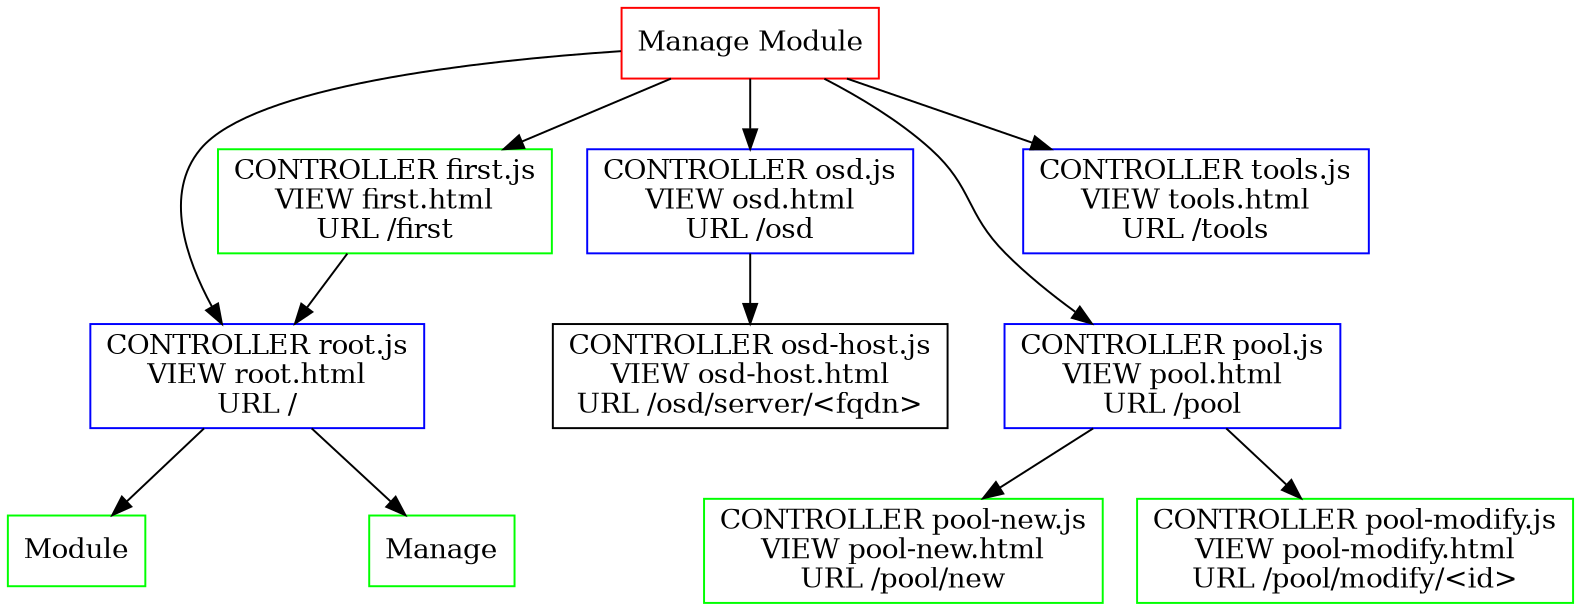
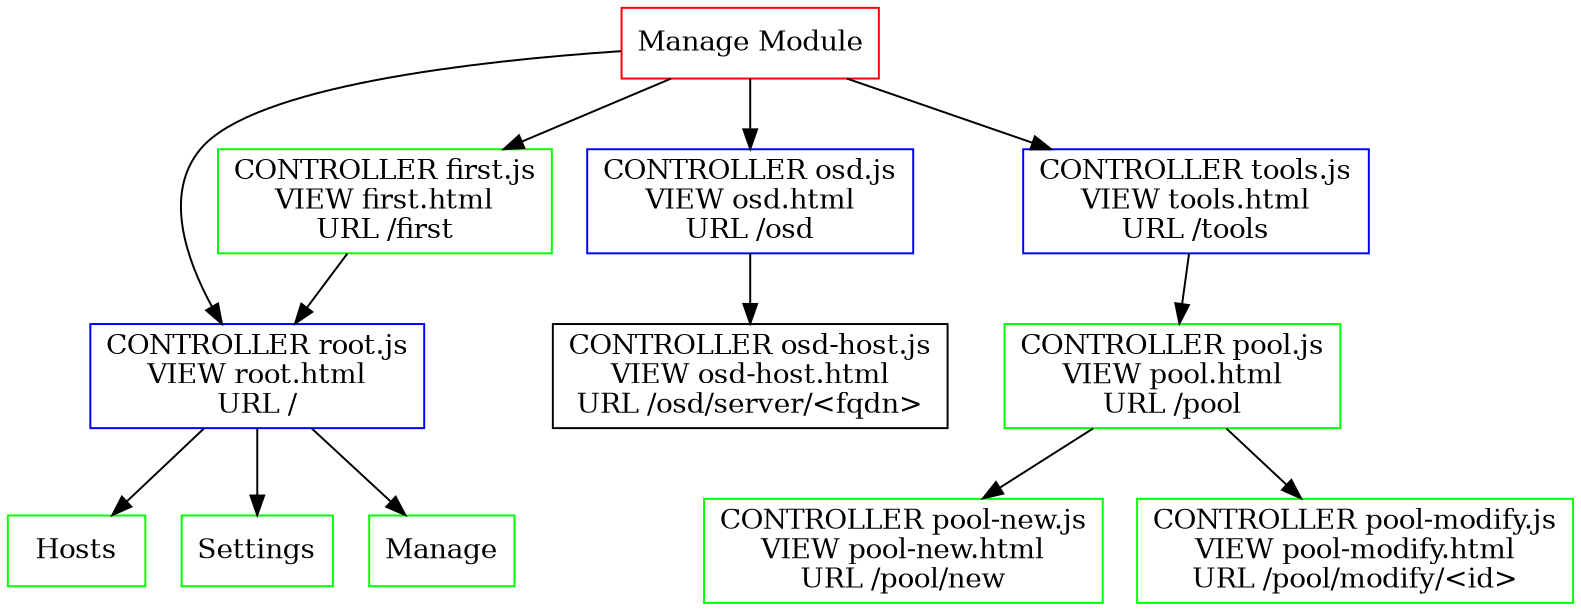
(960, 185) -> (1186, 279)
(1172, 376) -> (1172, 376)
(77, 551) -> (77, 551)
none -> (257, 551)
